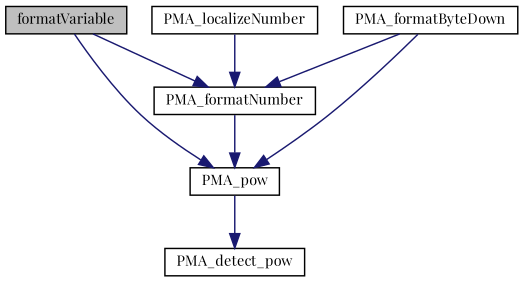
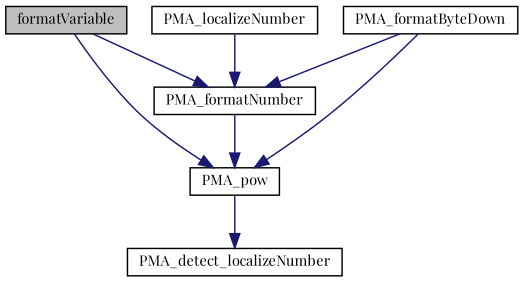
(235, 262) -> (235, 262)
